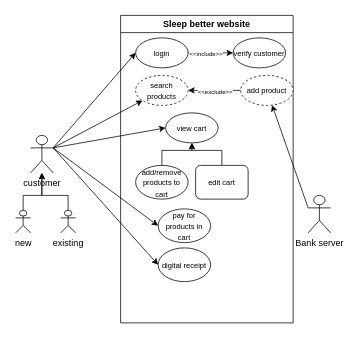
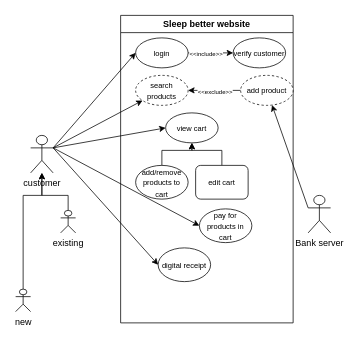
(23, 222) -> (23, 300)
(184, 226) -> (225, 226)
